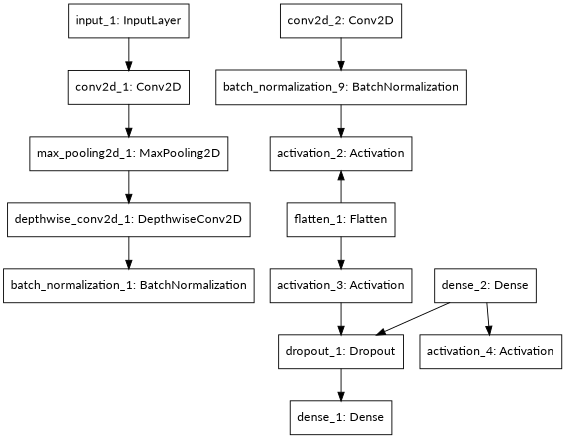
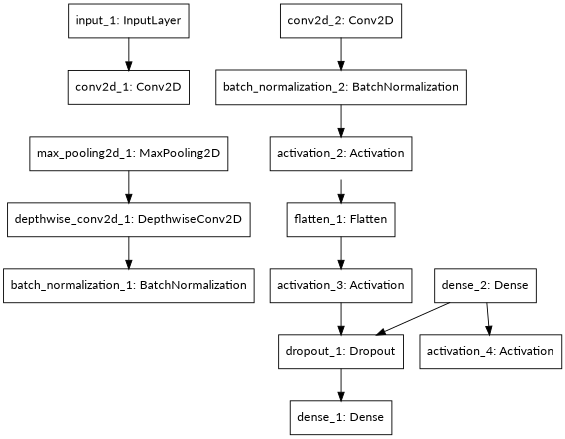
(341, 87) -> (341, 87)
(129, 116) -> none
(341, 191) -> (341, 187)
